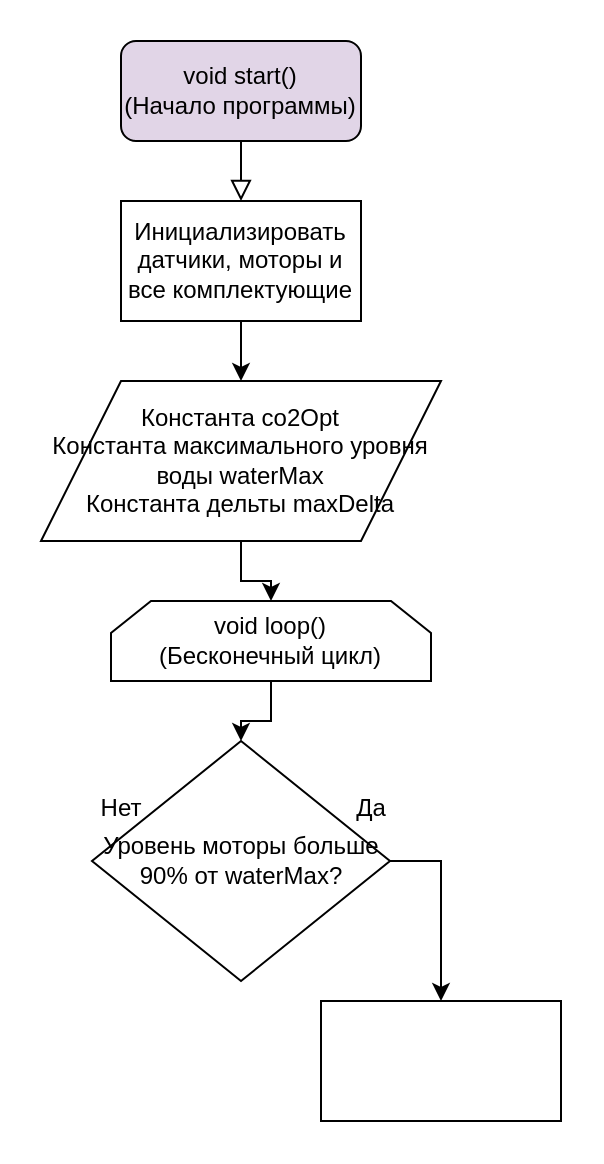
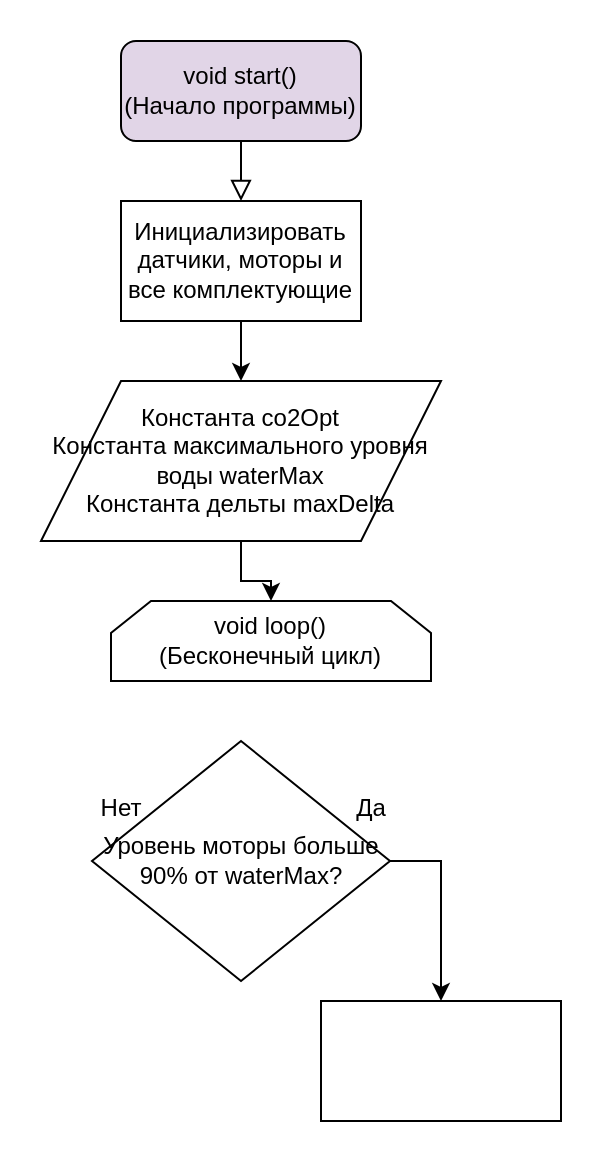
(271, 719) -> none
